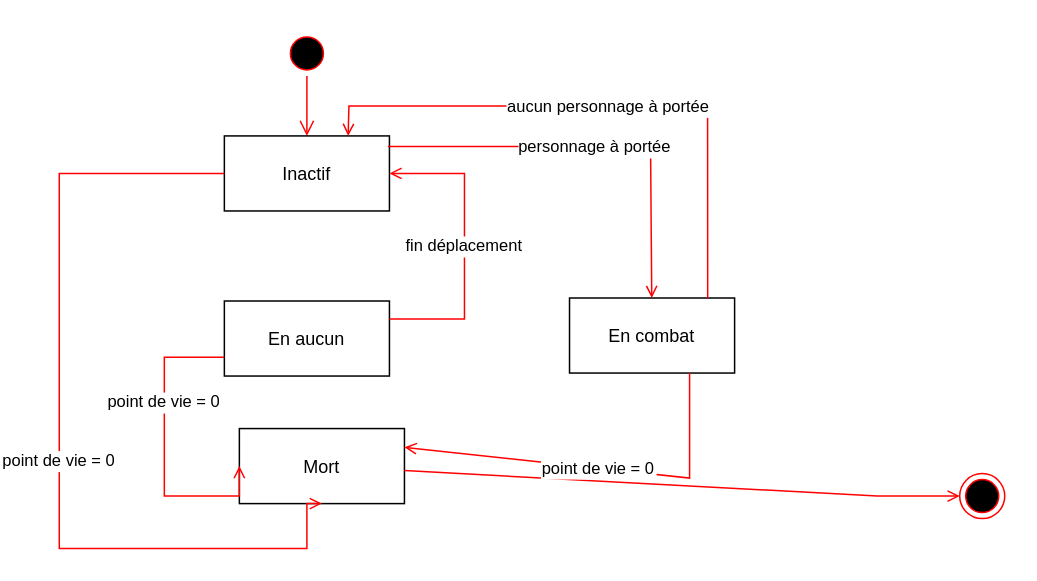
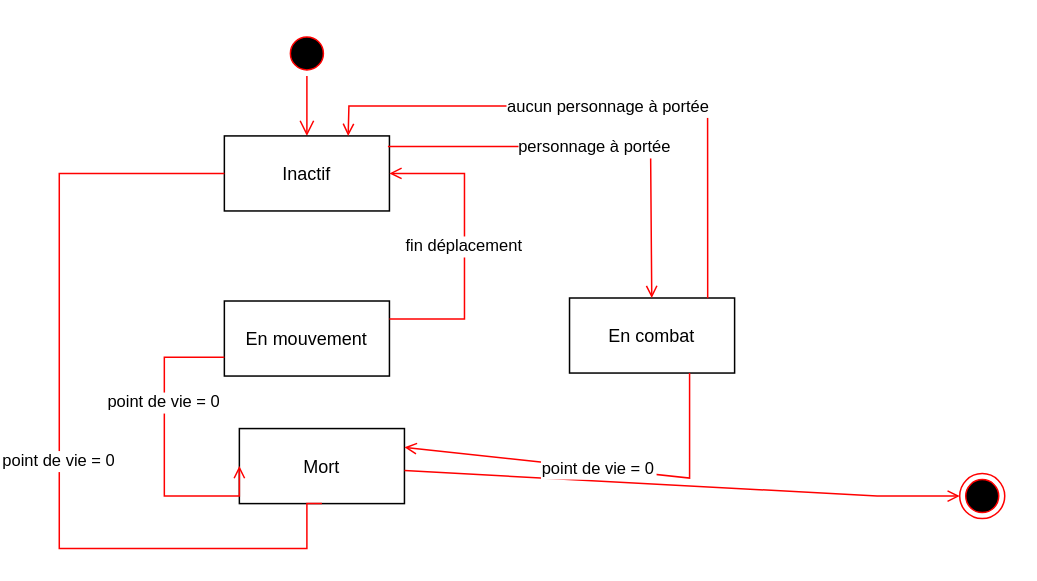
(306, 339) -> (306, 339)
(315, 503) -> (317, 503)
